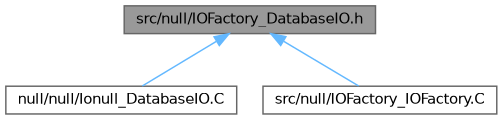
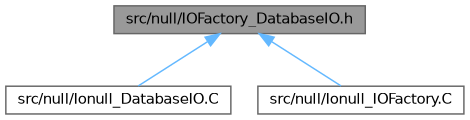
(121, 100) -> (118, 100)
(380, 100) -> (361, 100)
